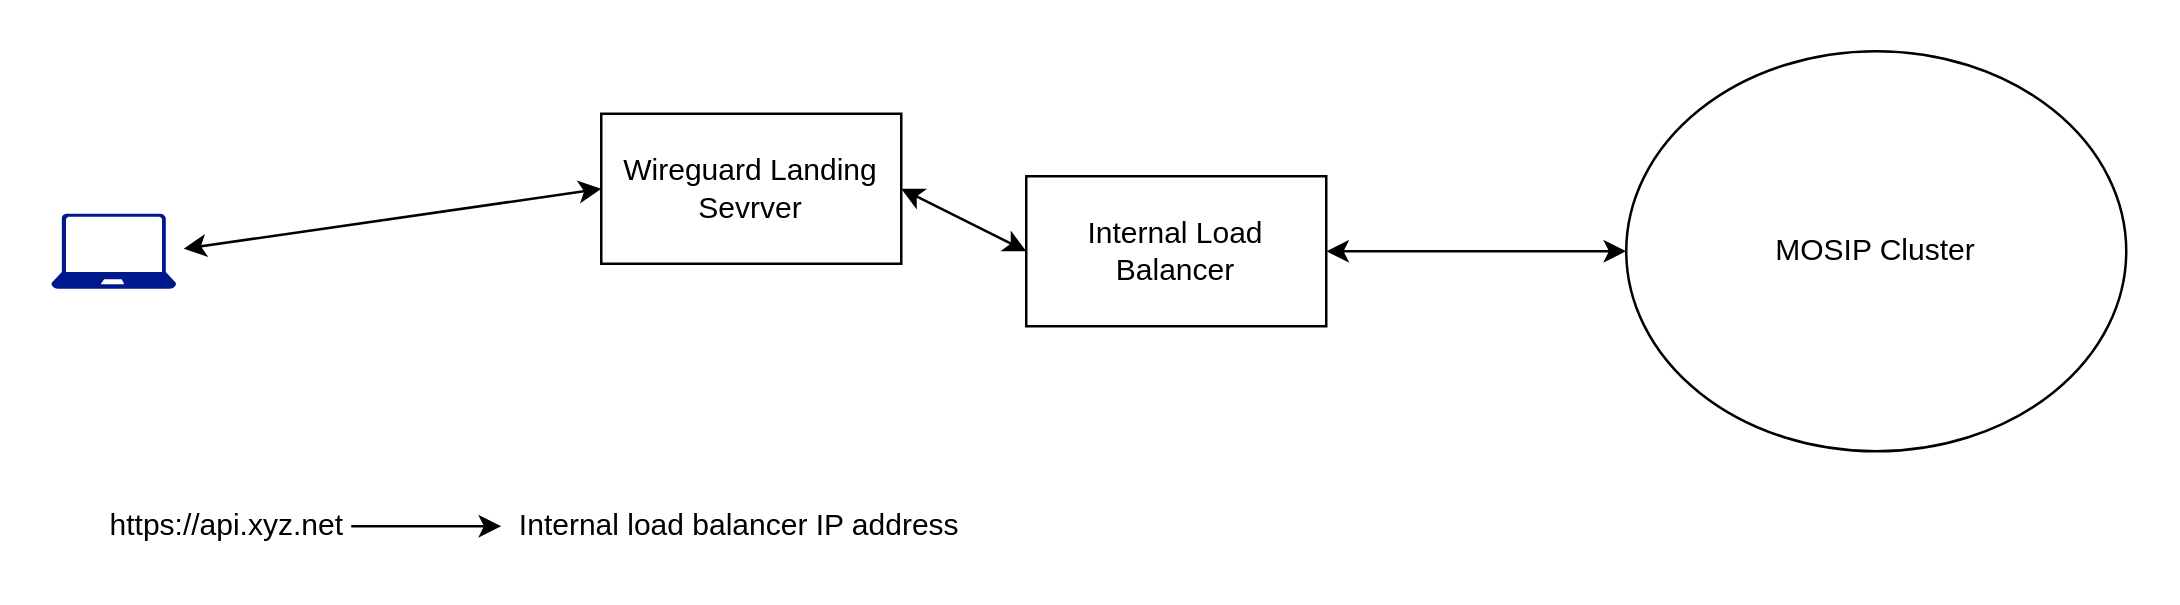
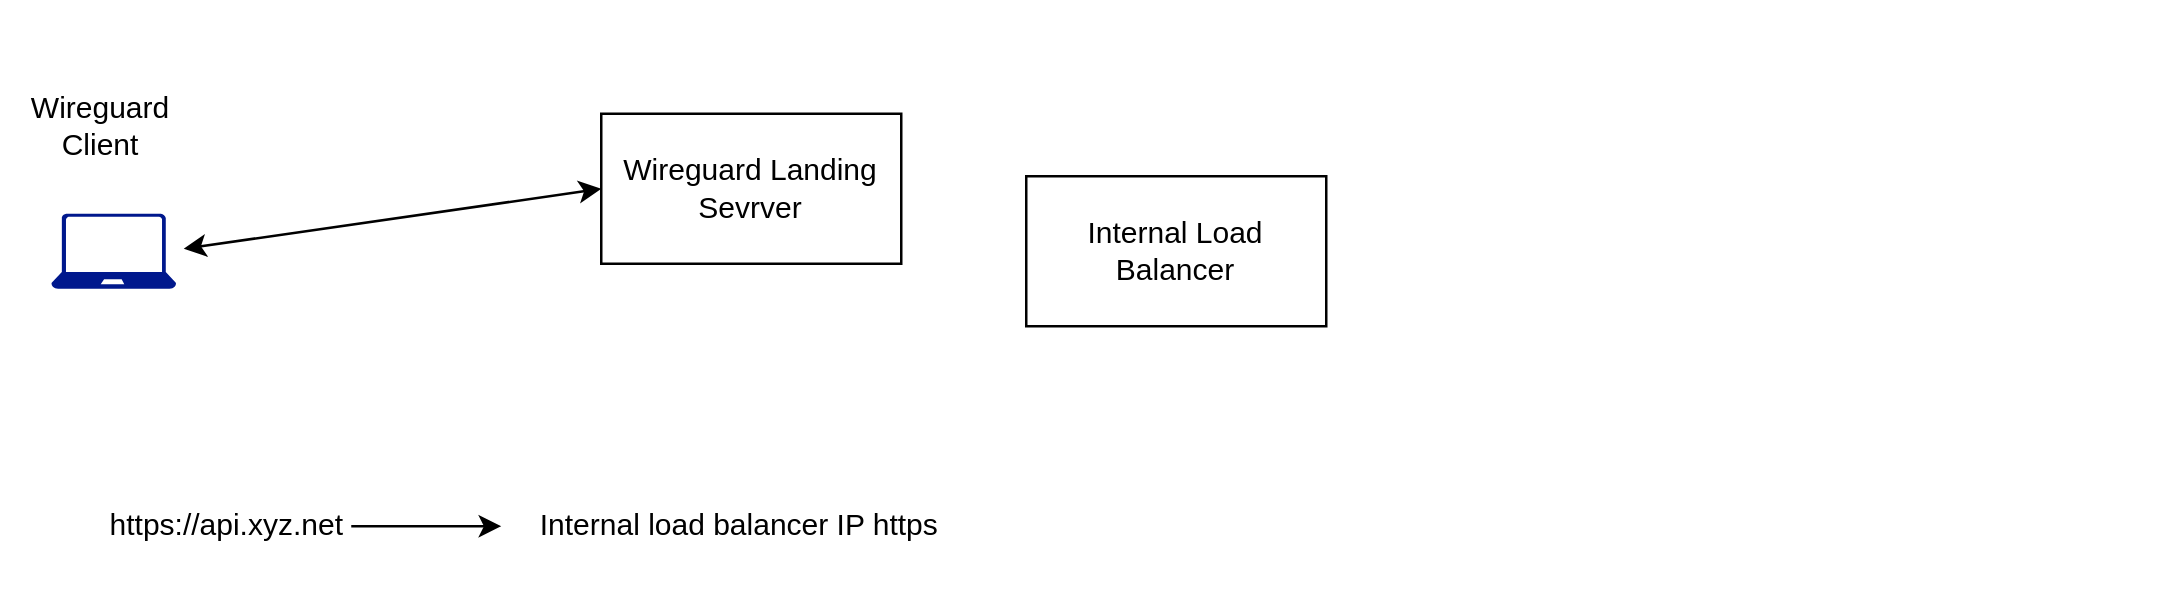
none -> (101, 126)
(963, 220) -> none
(1476, 251) -> none
(1876, 251) -> none
(740, 526) -> (740, 526)
